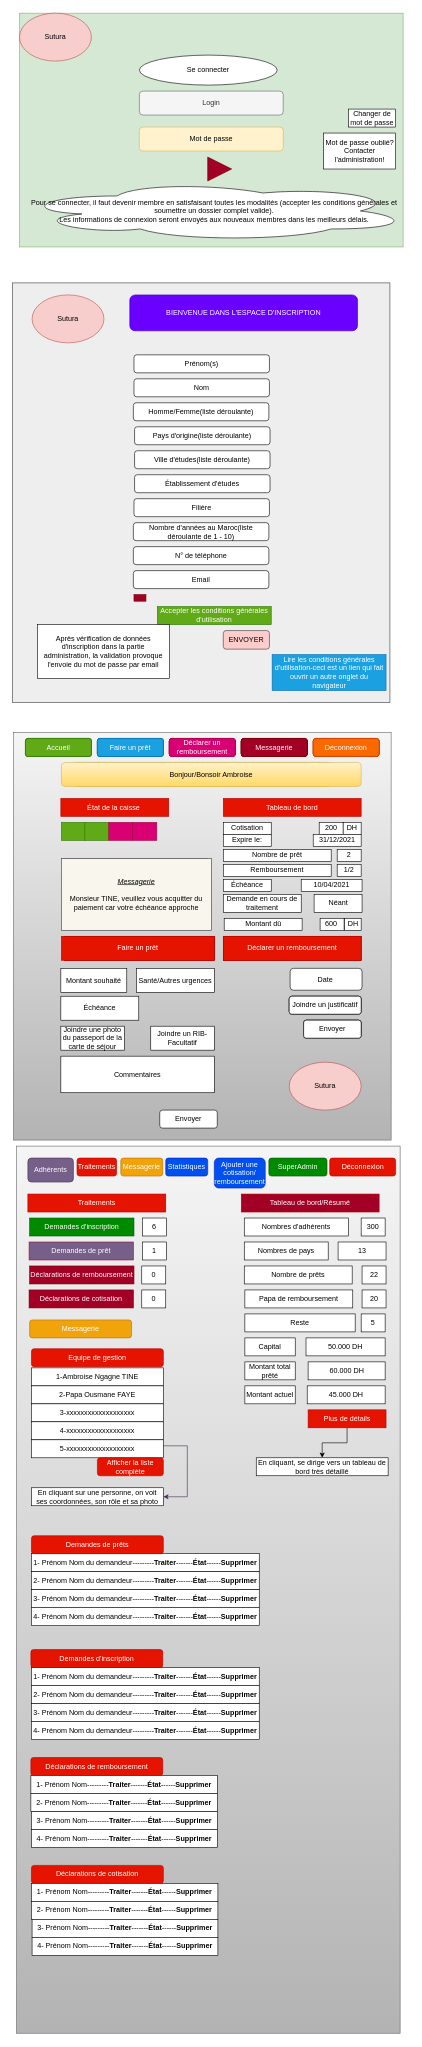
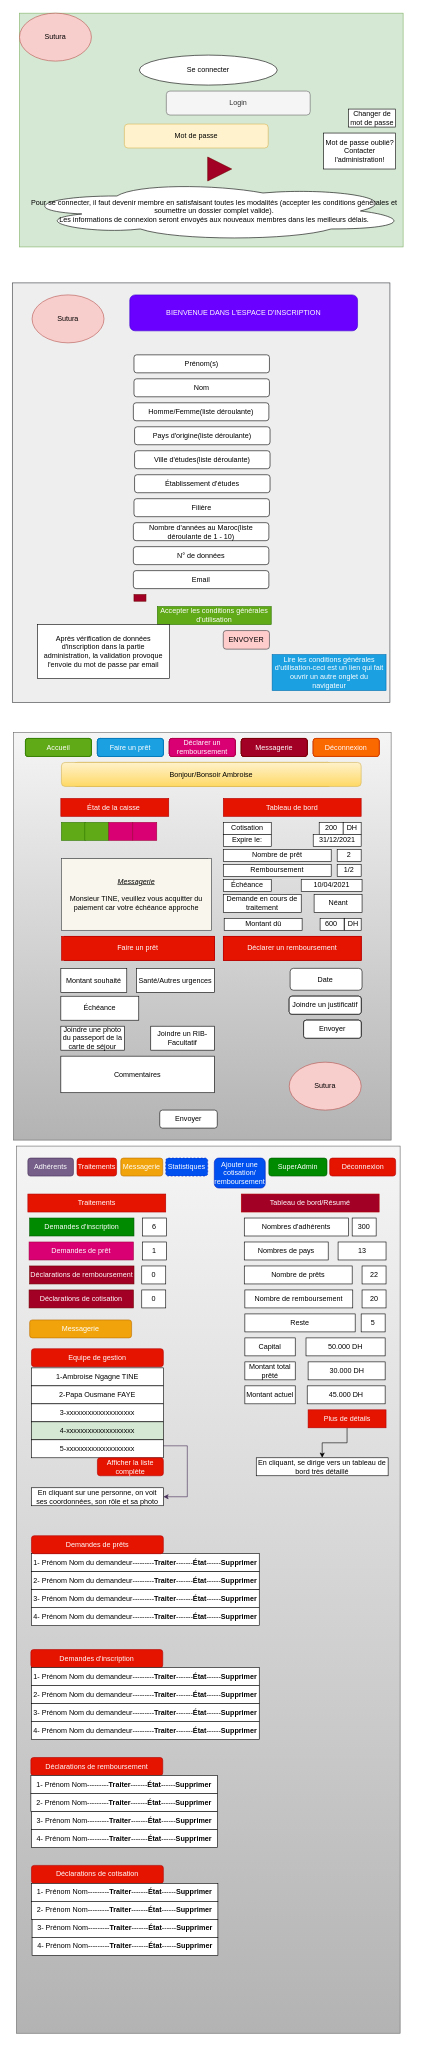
(212, 102) -> (239, 102)
(212, 138) -> (197, 135)
(201, 555) -> (201, 555)
(187, 1167) -> (187, 1167)
(51, 1170) -> (51, 1167)
(374, 1227) -> (365, 1227)
(81, 1251) -> (81, 1251)
(299, 1299) -> (299, 1299)
(347, 1371) -> (347, 1371)
(98, 1431) -> (98, 1431)
